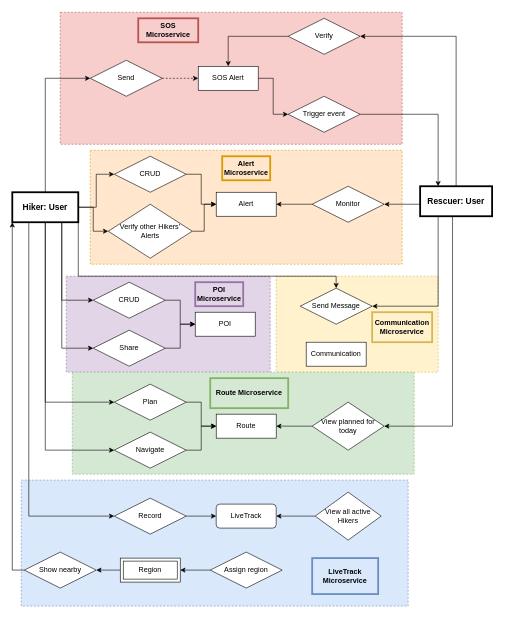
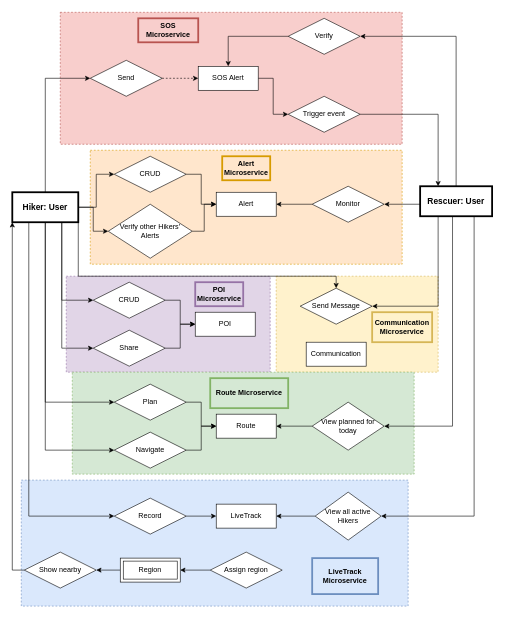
(246, 516) -> (246, 516)
none -> (386, 516)
